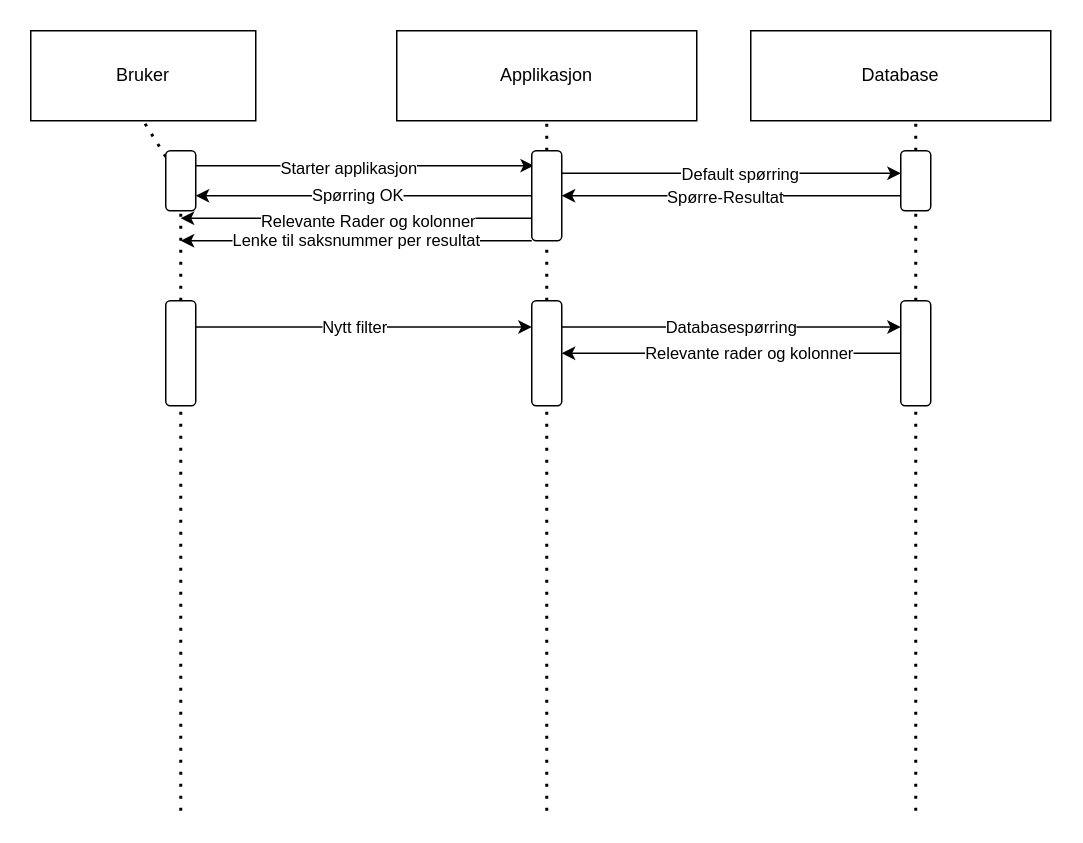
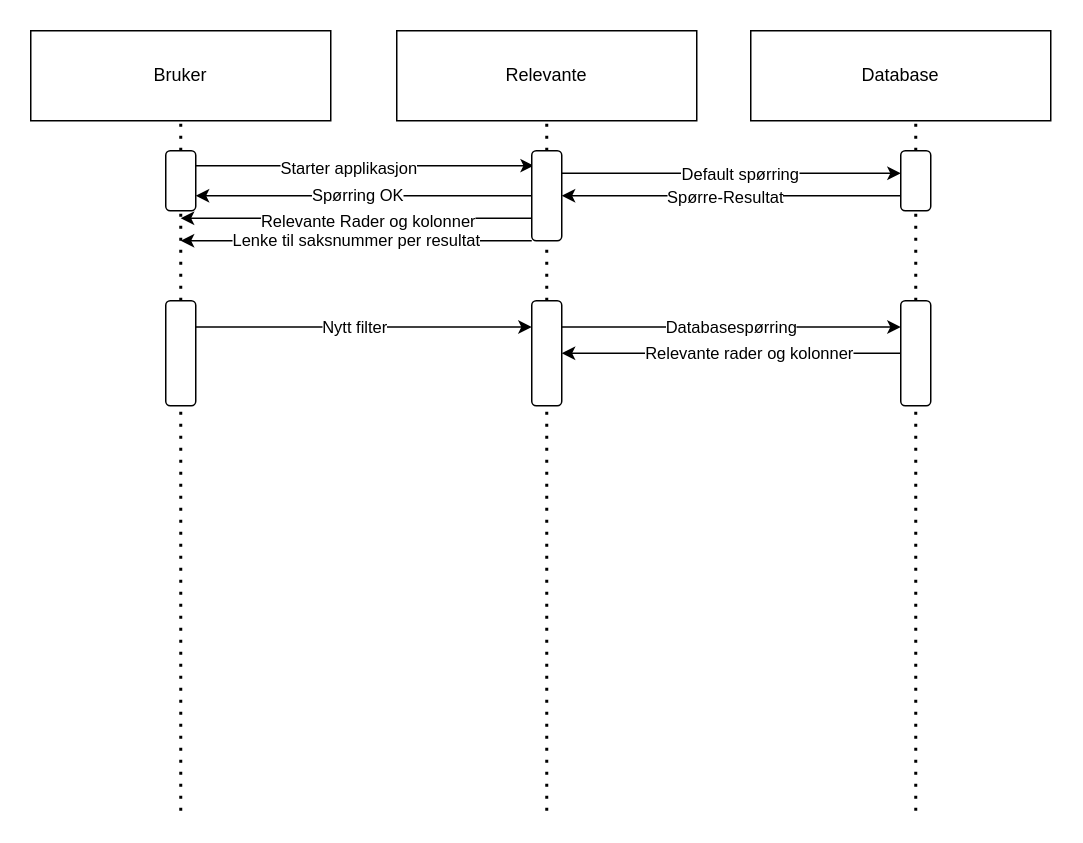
(143, 76) -> (181, 76)
(547, 76) -> (547, 76)
